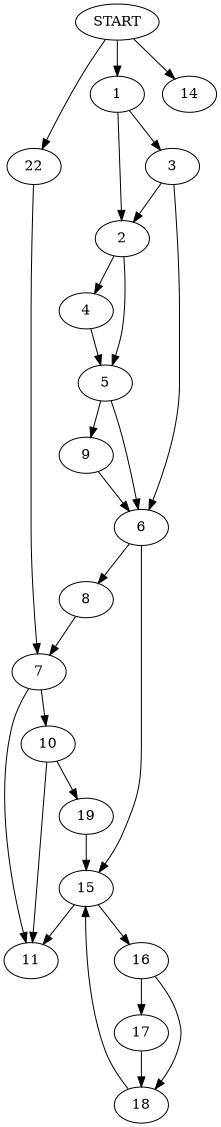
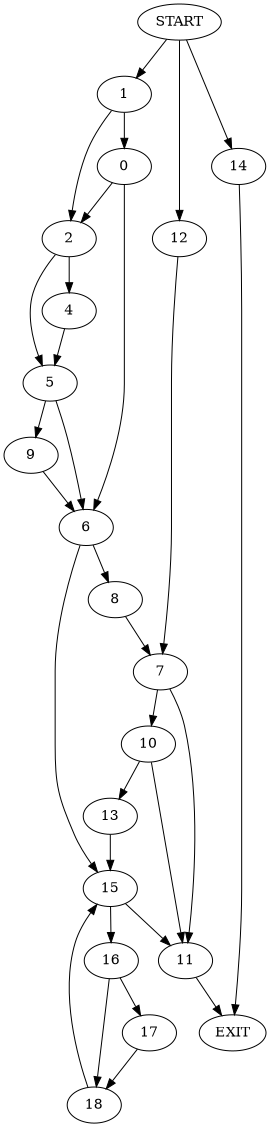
(34, 166) -> (179, 239)
(172, 166) -> (124, 166)
(86, 816) -> (110, 816)
none -> (233, 1033)
